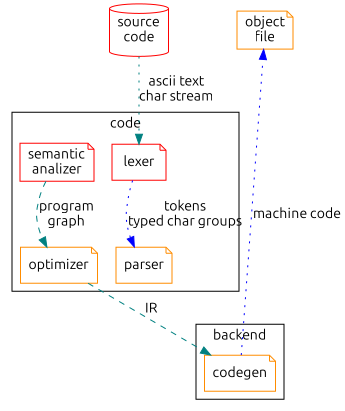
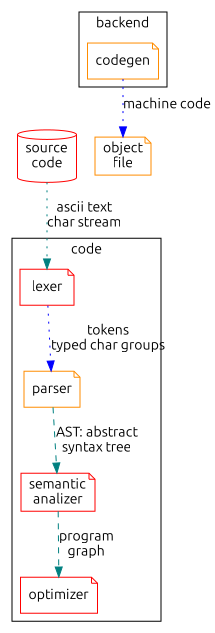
(59, 265) -> (59, 595)
(145, 317) -> none
none -> (55, 435)
